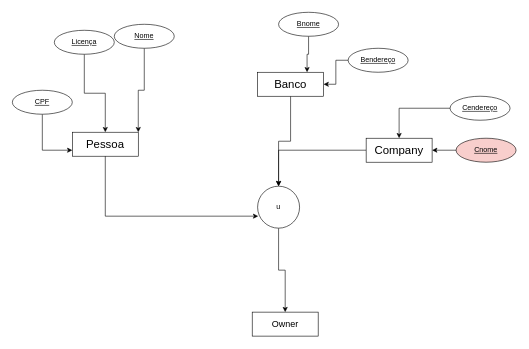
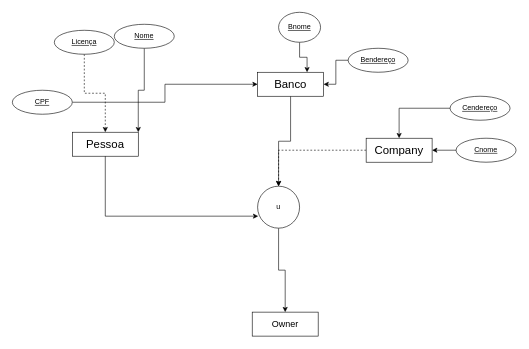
(309, 24) -> (300, 27)
(92, 93) -> (92, 93)
(42, 149) -> (165, 84)
(323, 150) -> (323, 150)
(486, 150) -> (486, 150)
